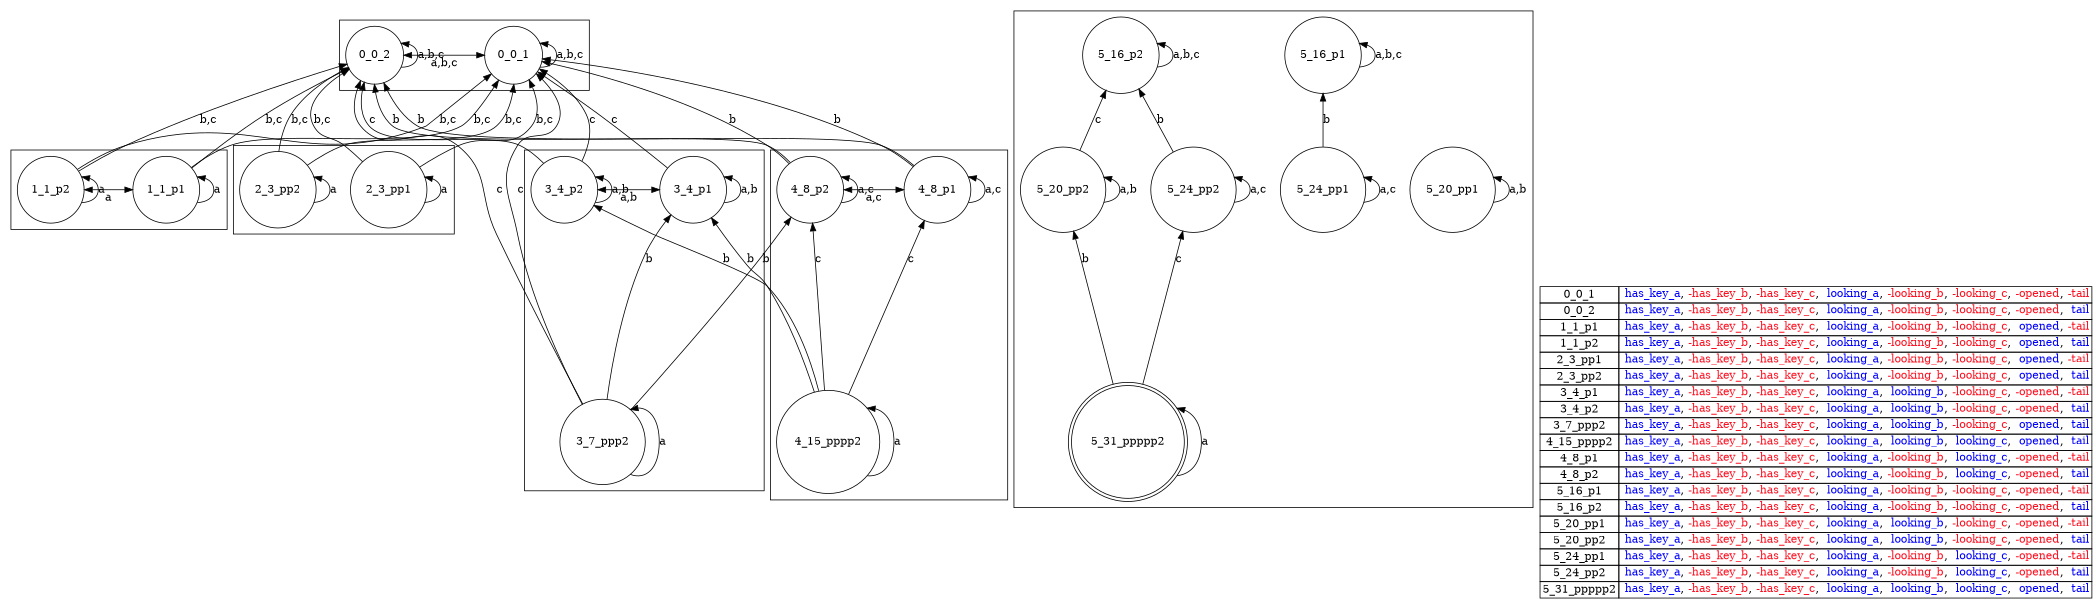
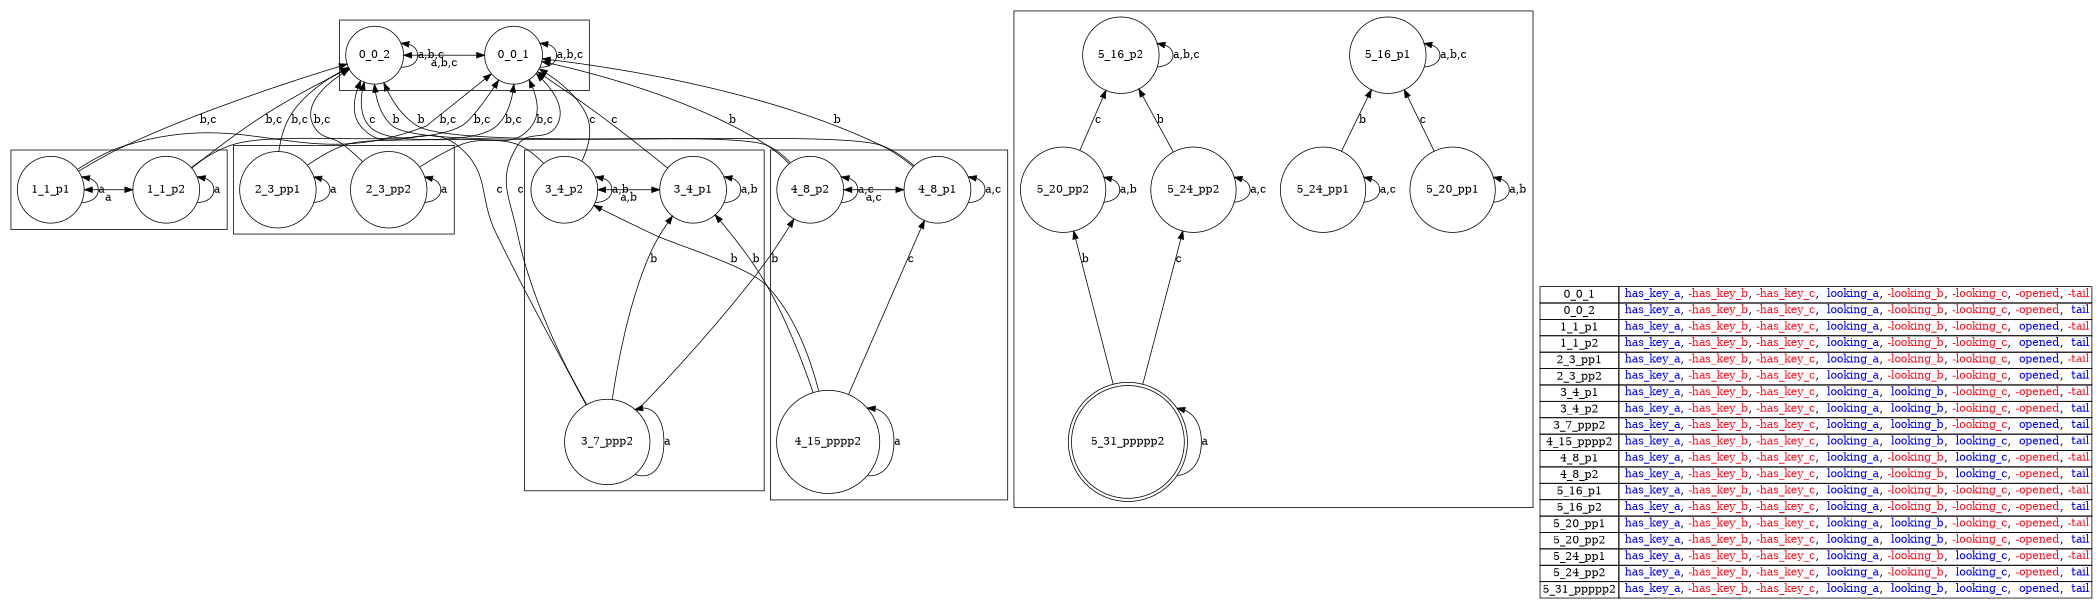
none -> (1421, 124)
(819, 311) -> none
